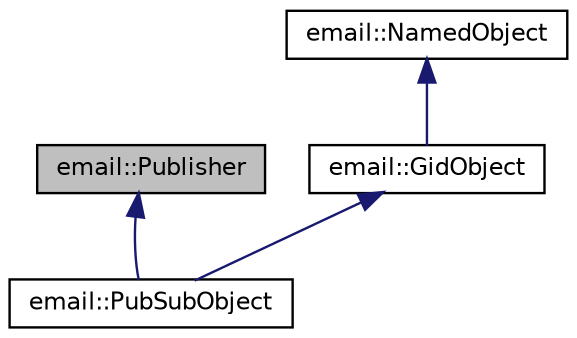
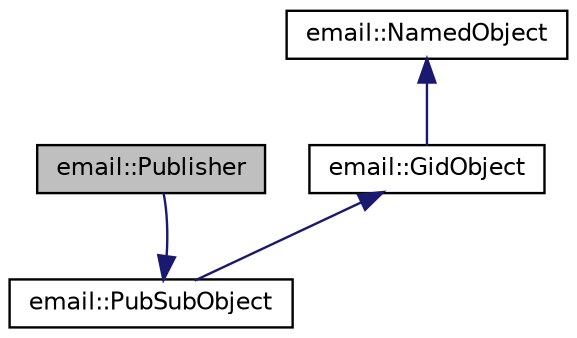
(135, 249) -> (167, 224)
